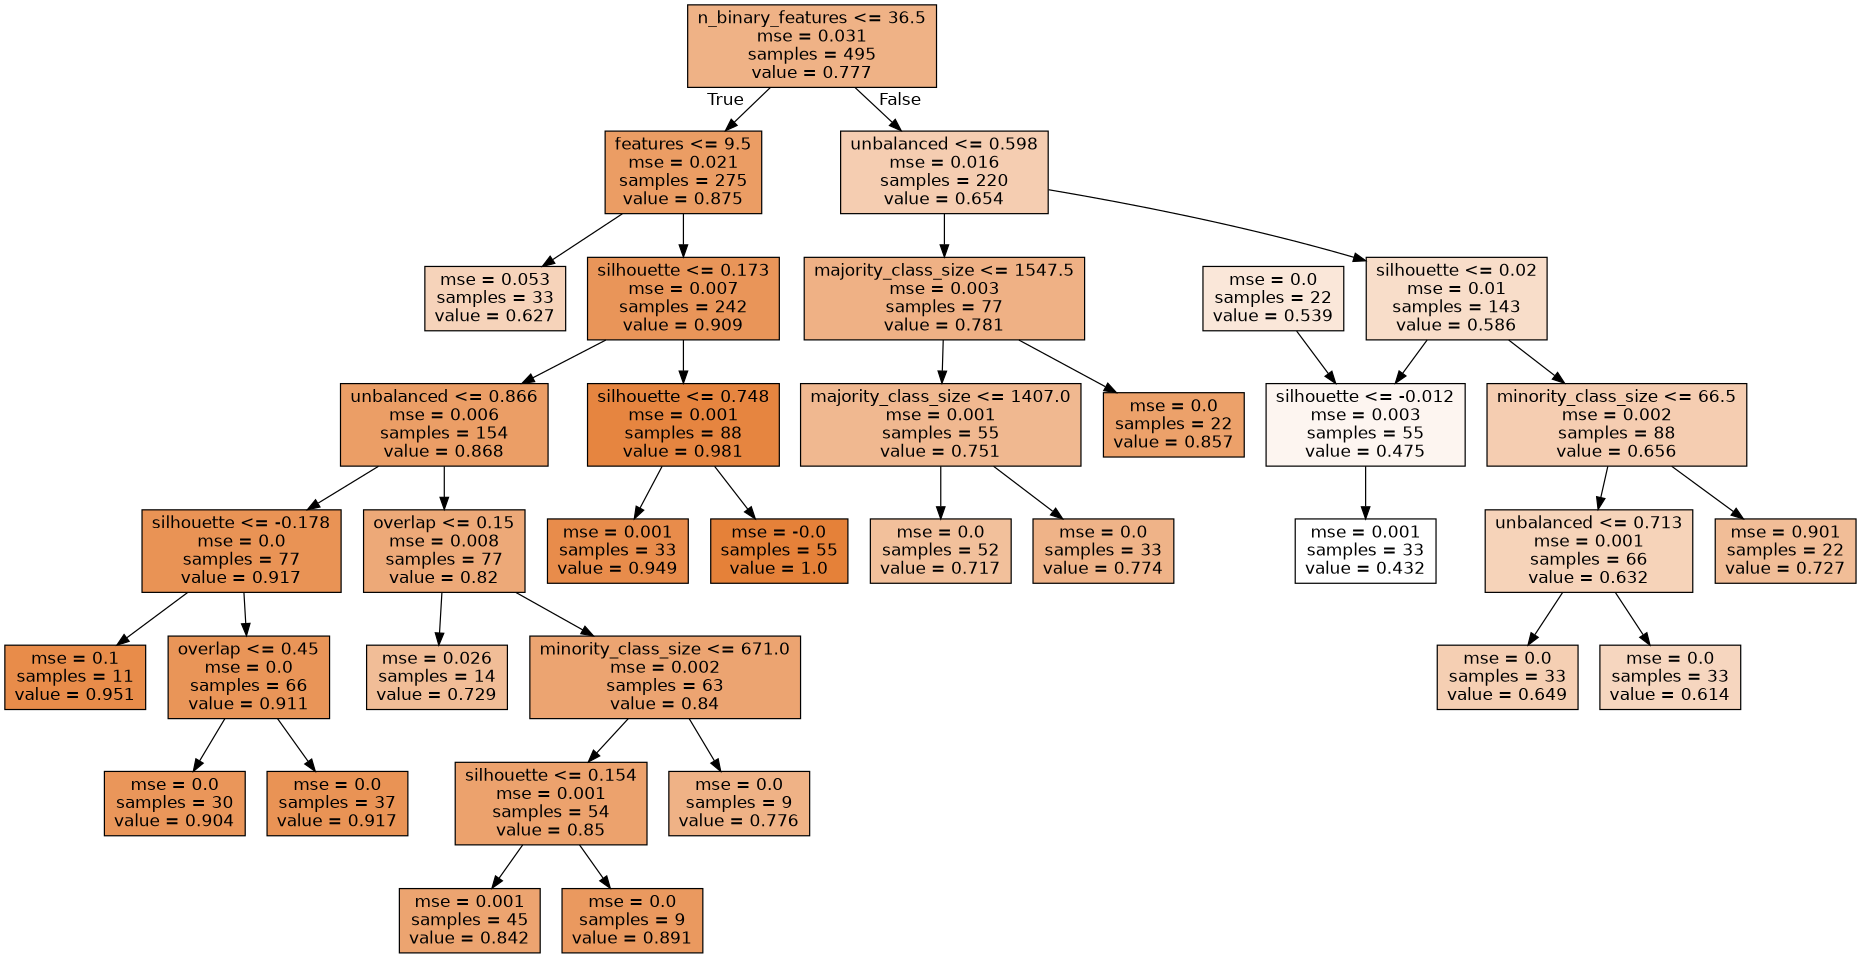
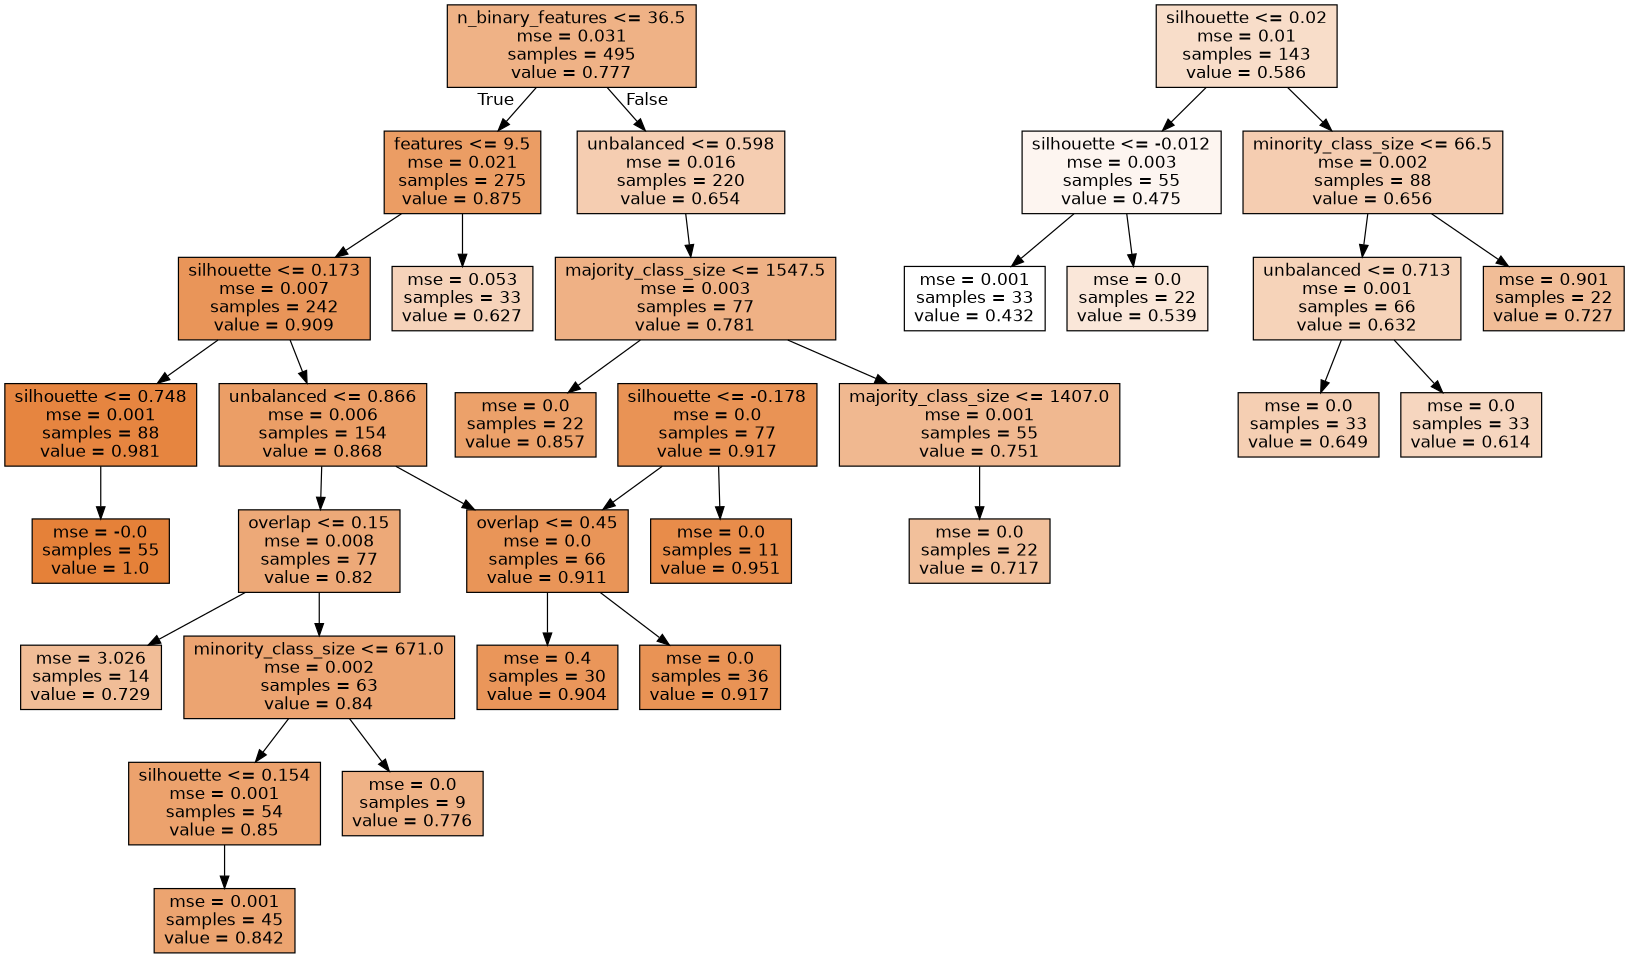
(1202, 219) -> none
(1313, 352) -> (1129, 234)
(348, 485) -> (430, 485)
(618, 551) -> none
(941, 551) -> (980, 551)
(1103, 551) -> none
(75, 677) -> (721, 551)
(437, 677) -> (91, 677)
(175, 804) -> (547, 677)
(337, 804) -> (710, 677)
(632, 921) -> none
